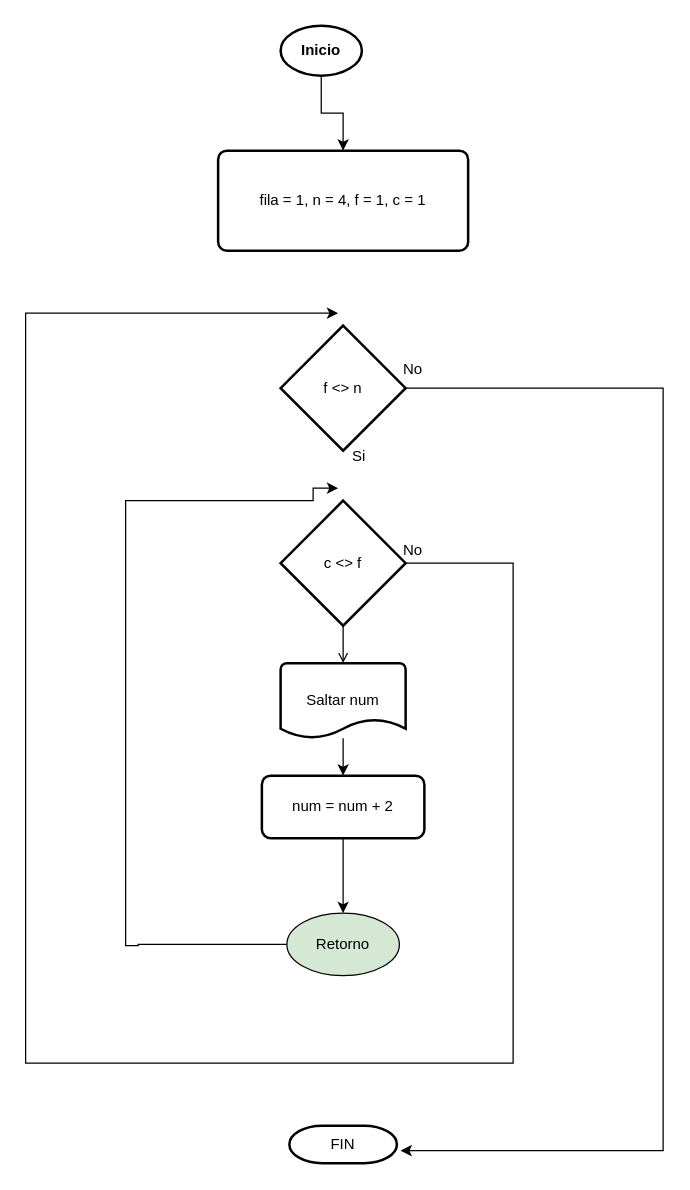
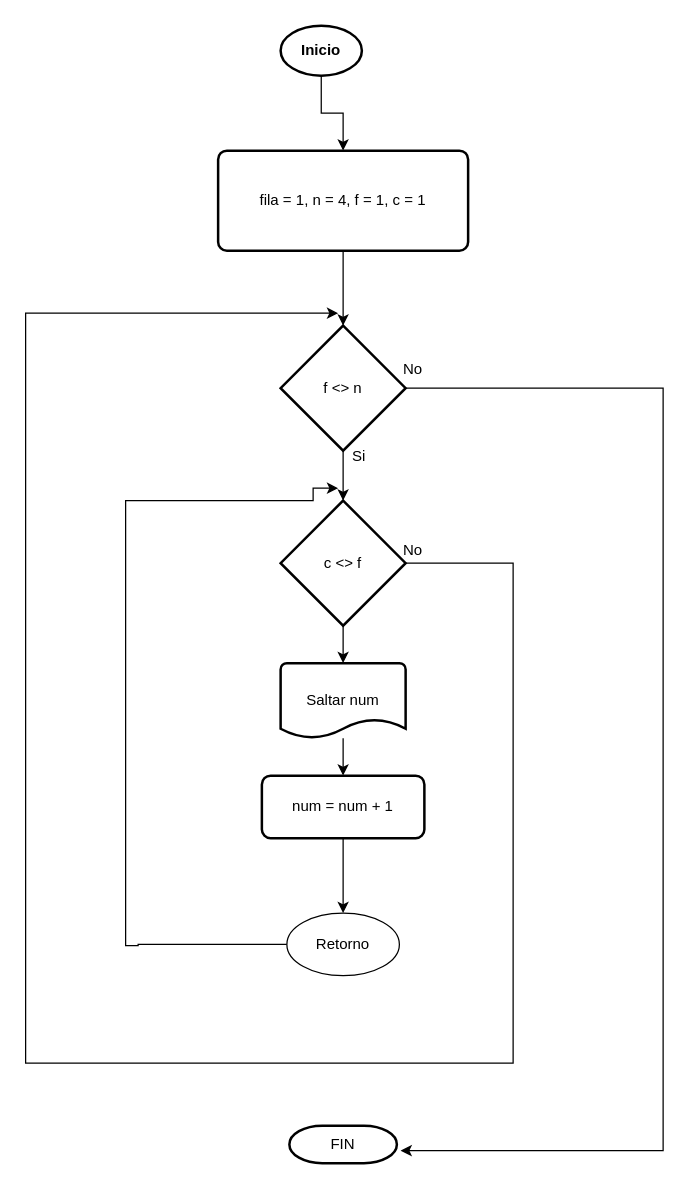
none -> (343, 284)
none -> (343, 472)
(343, 655) -> (343, 653)
(343, 807) -> (343, 807)
(343, 944) -> (343, 944)
